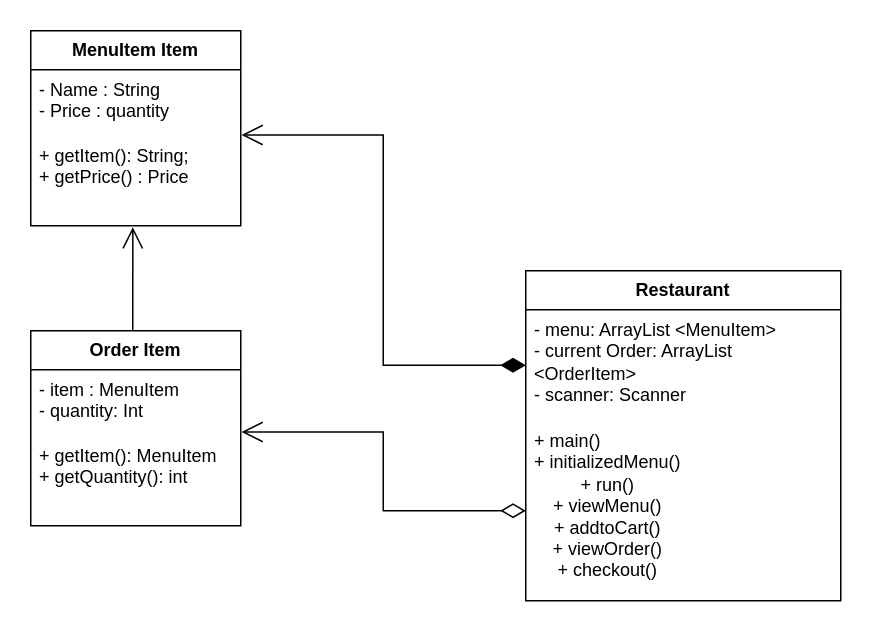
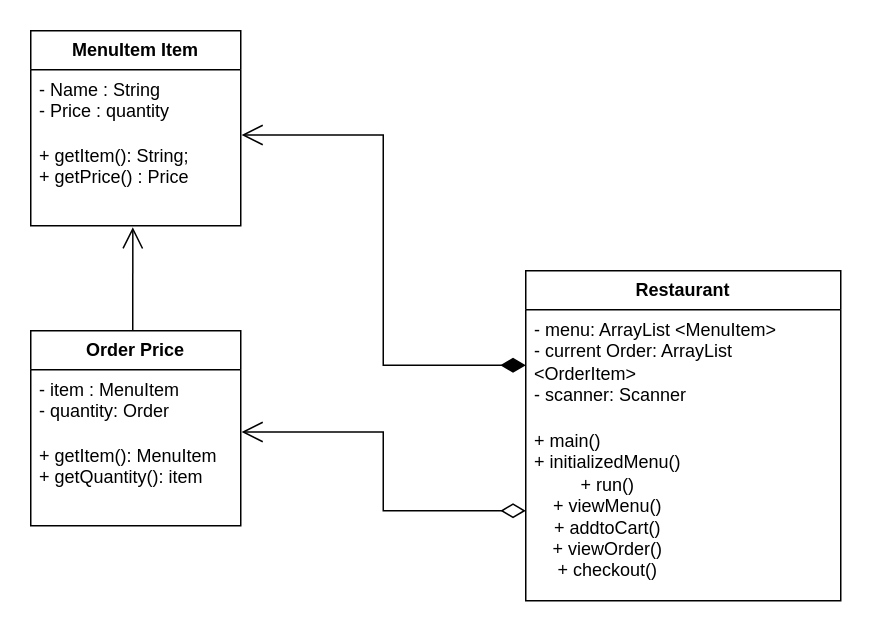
(136, 350) -> (136, 350)
(114, 402) -> (116, 402)
(137, 479) -> (137, 479)
